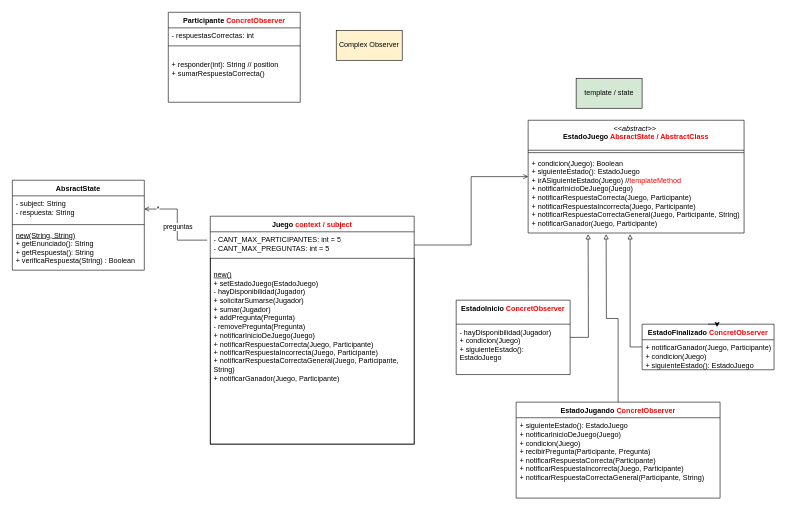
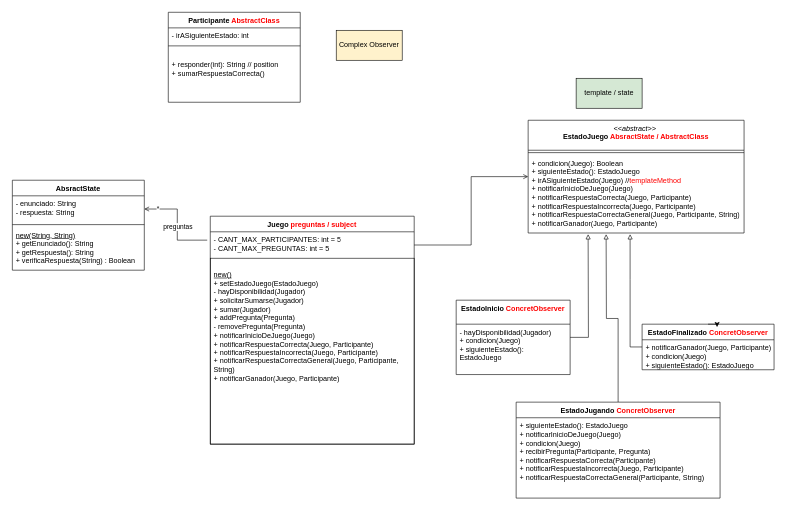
(234, 21) -> (234, 21)
(221, 36) -> (216, 36)
(50, 209) -> (50, 209)
(312, 225) -> (312, 225)
